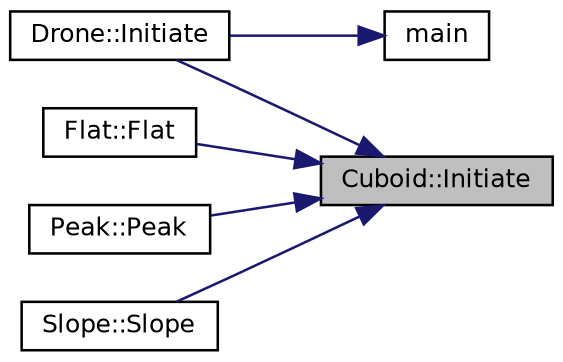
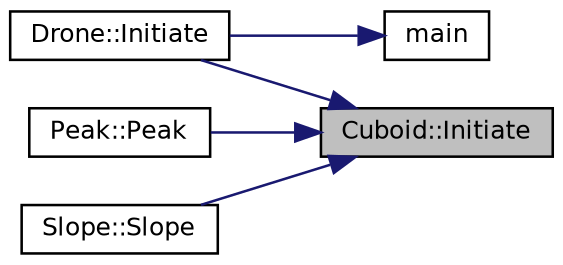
(120, 132) -> none
